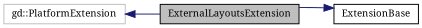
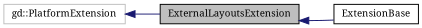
(311, 8) -> (321, 20)
